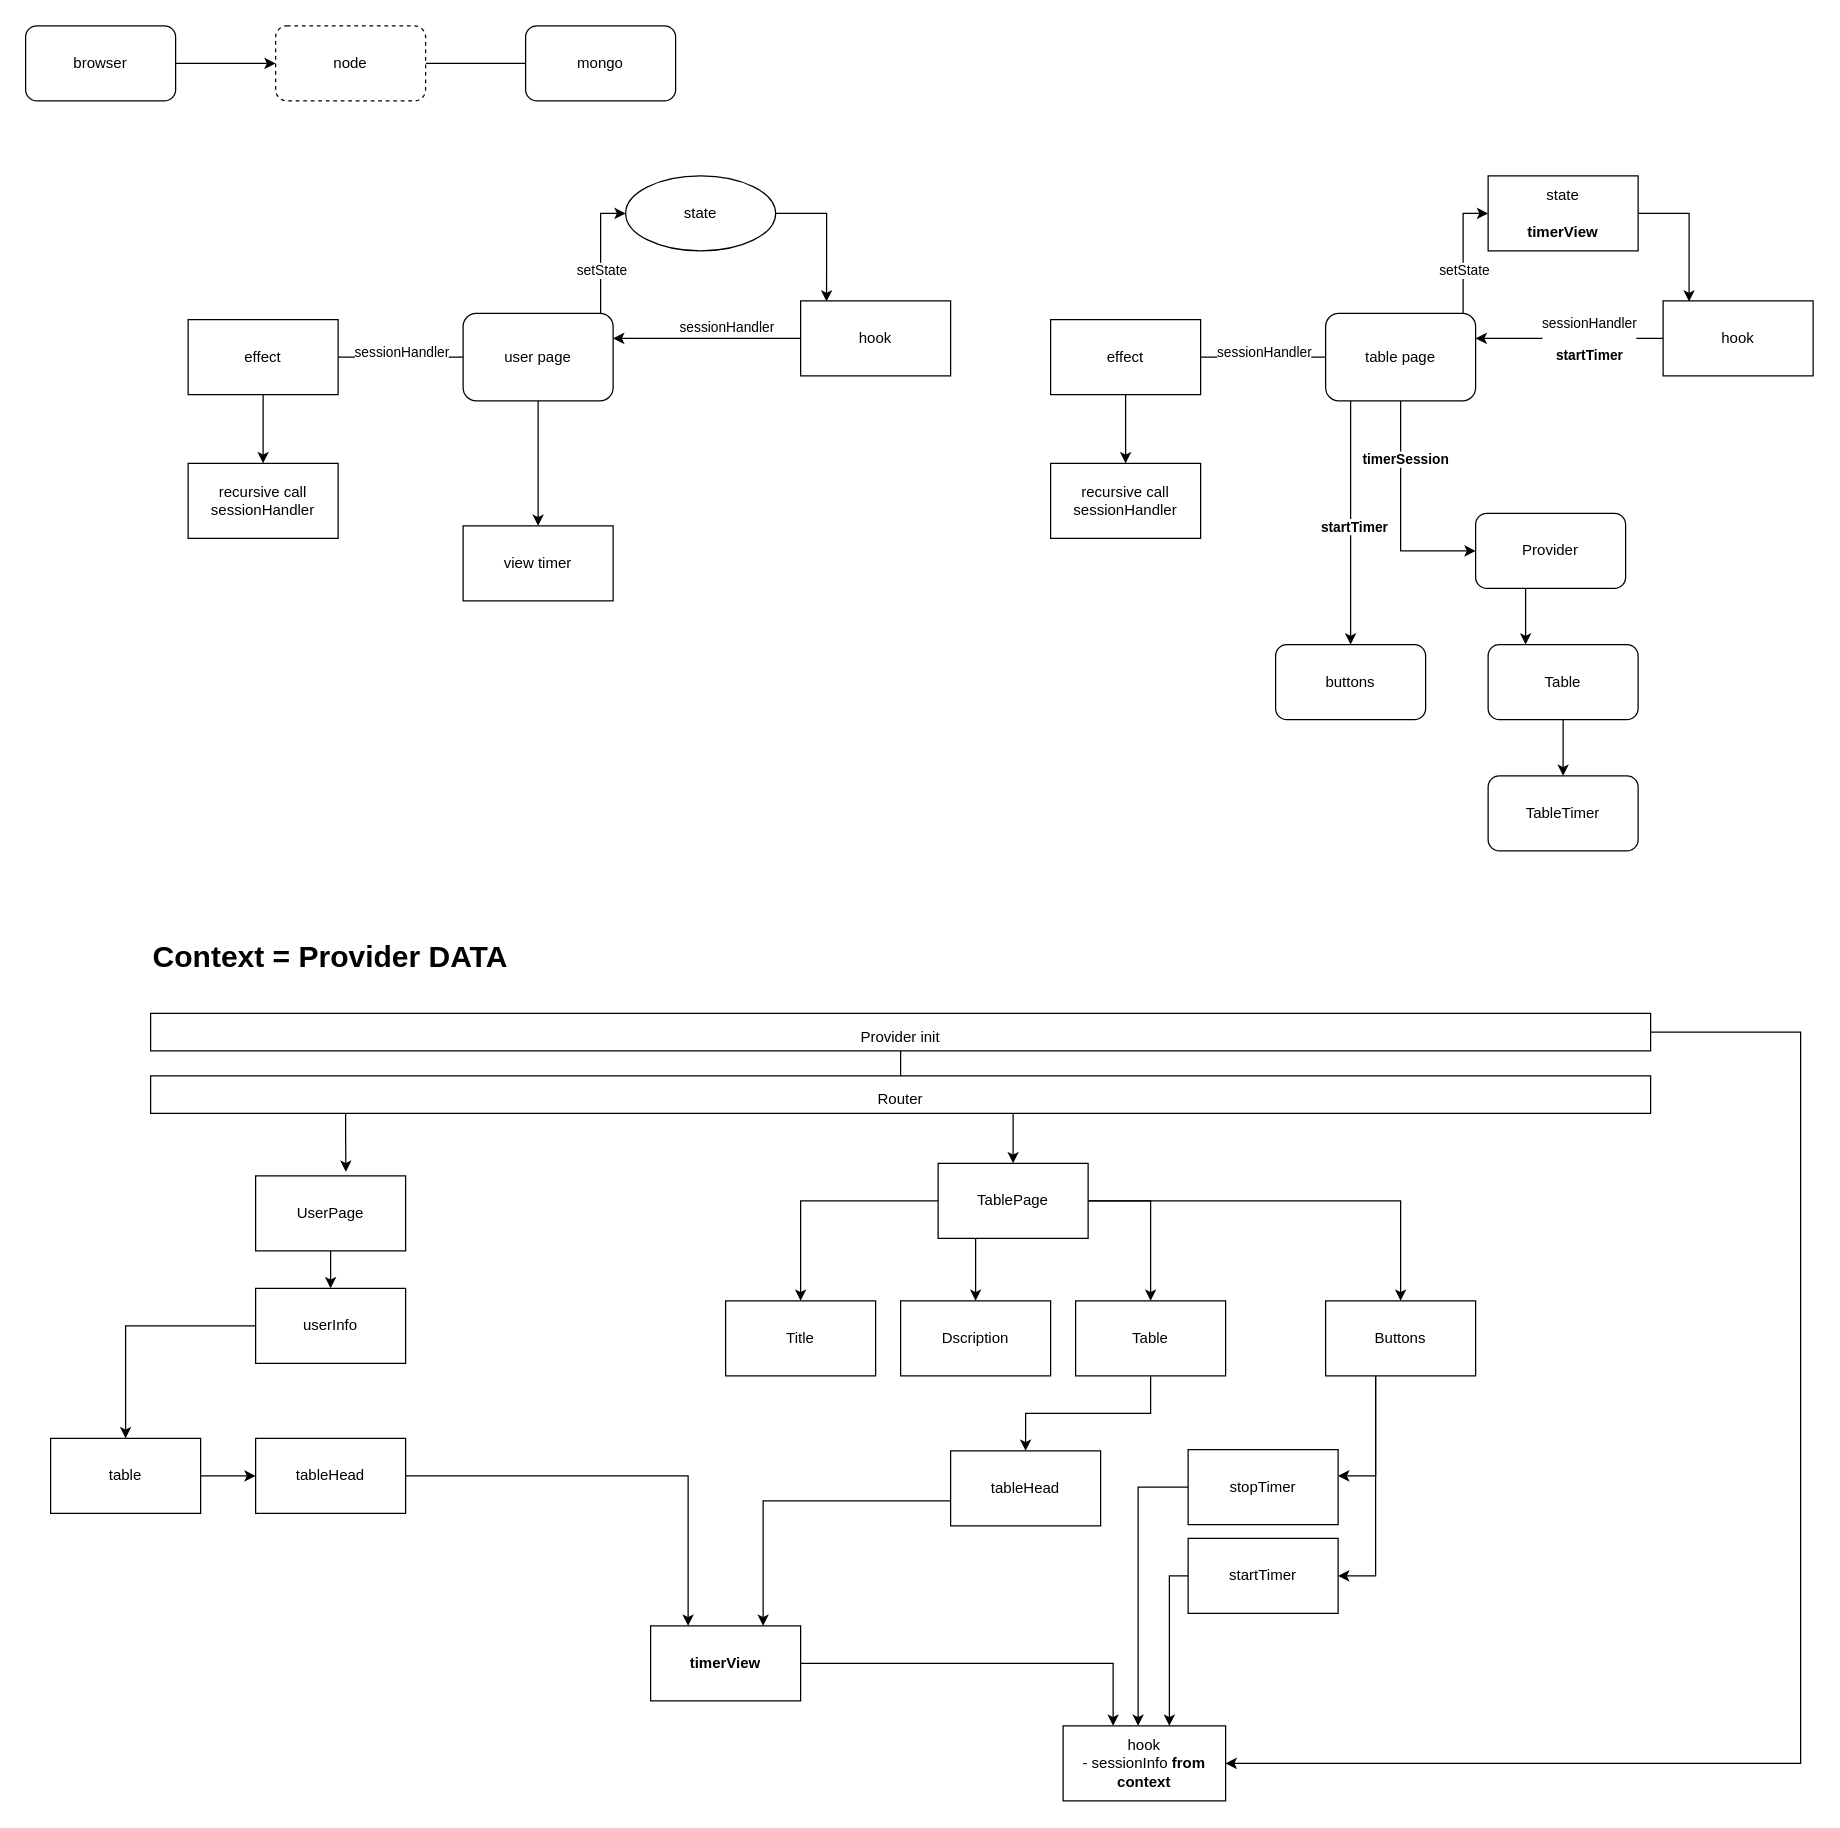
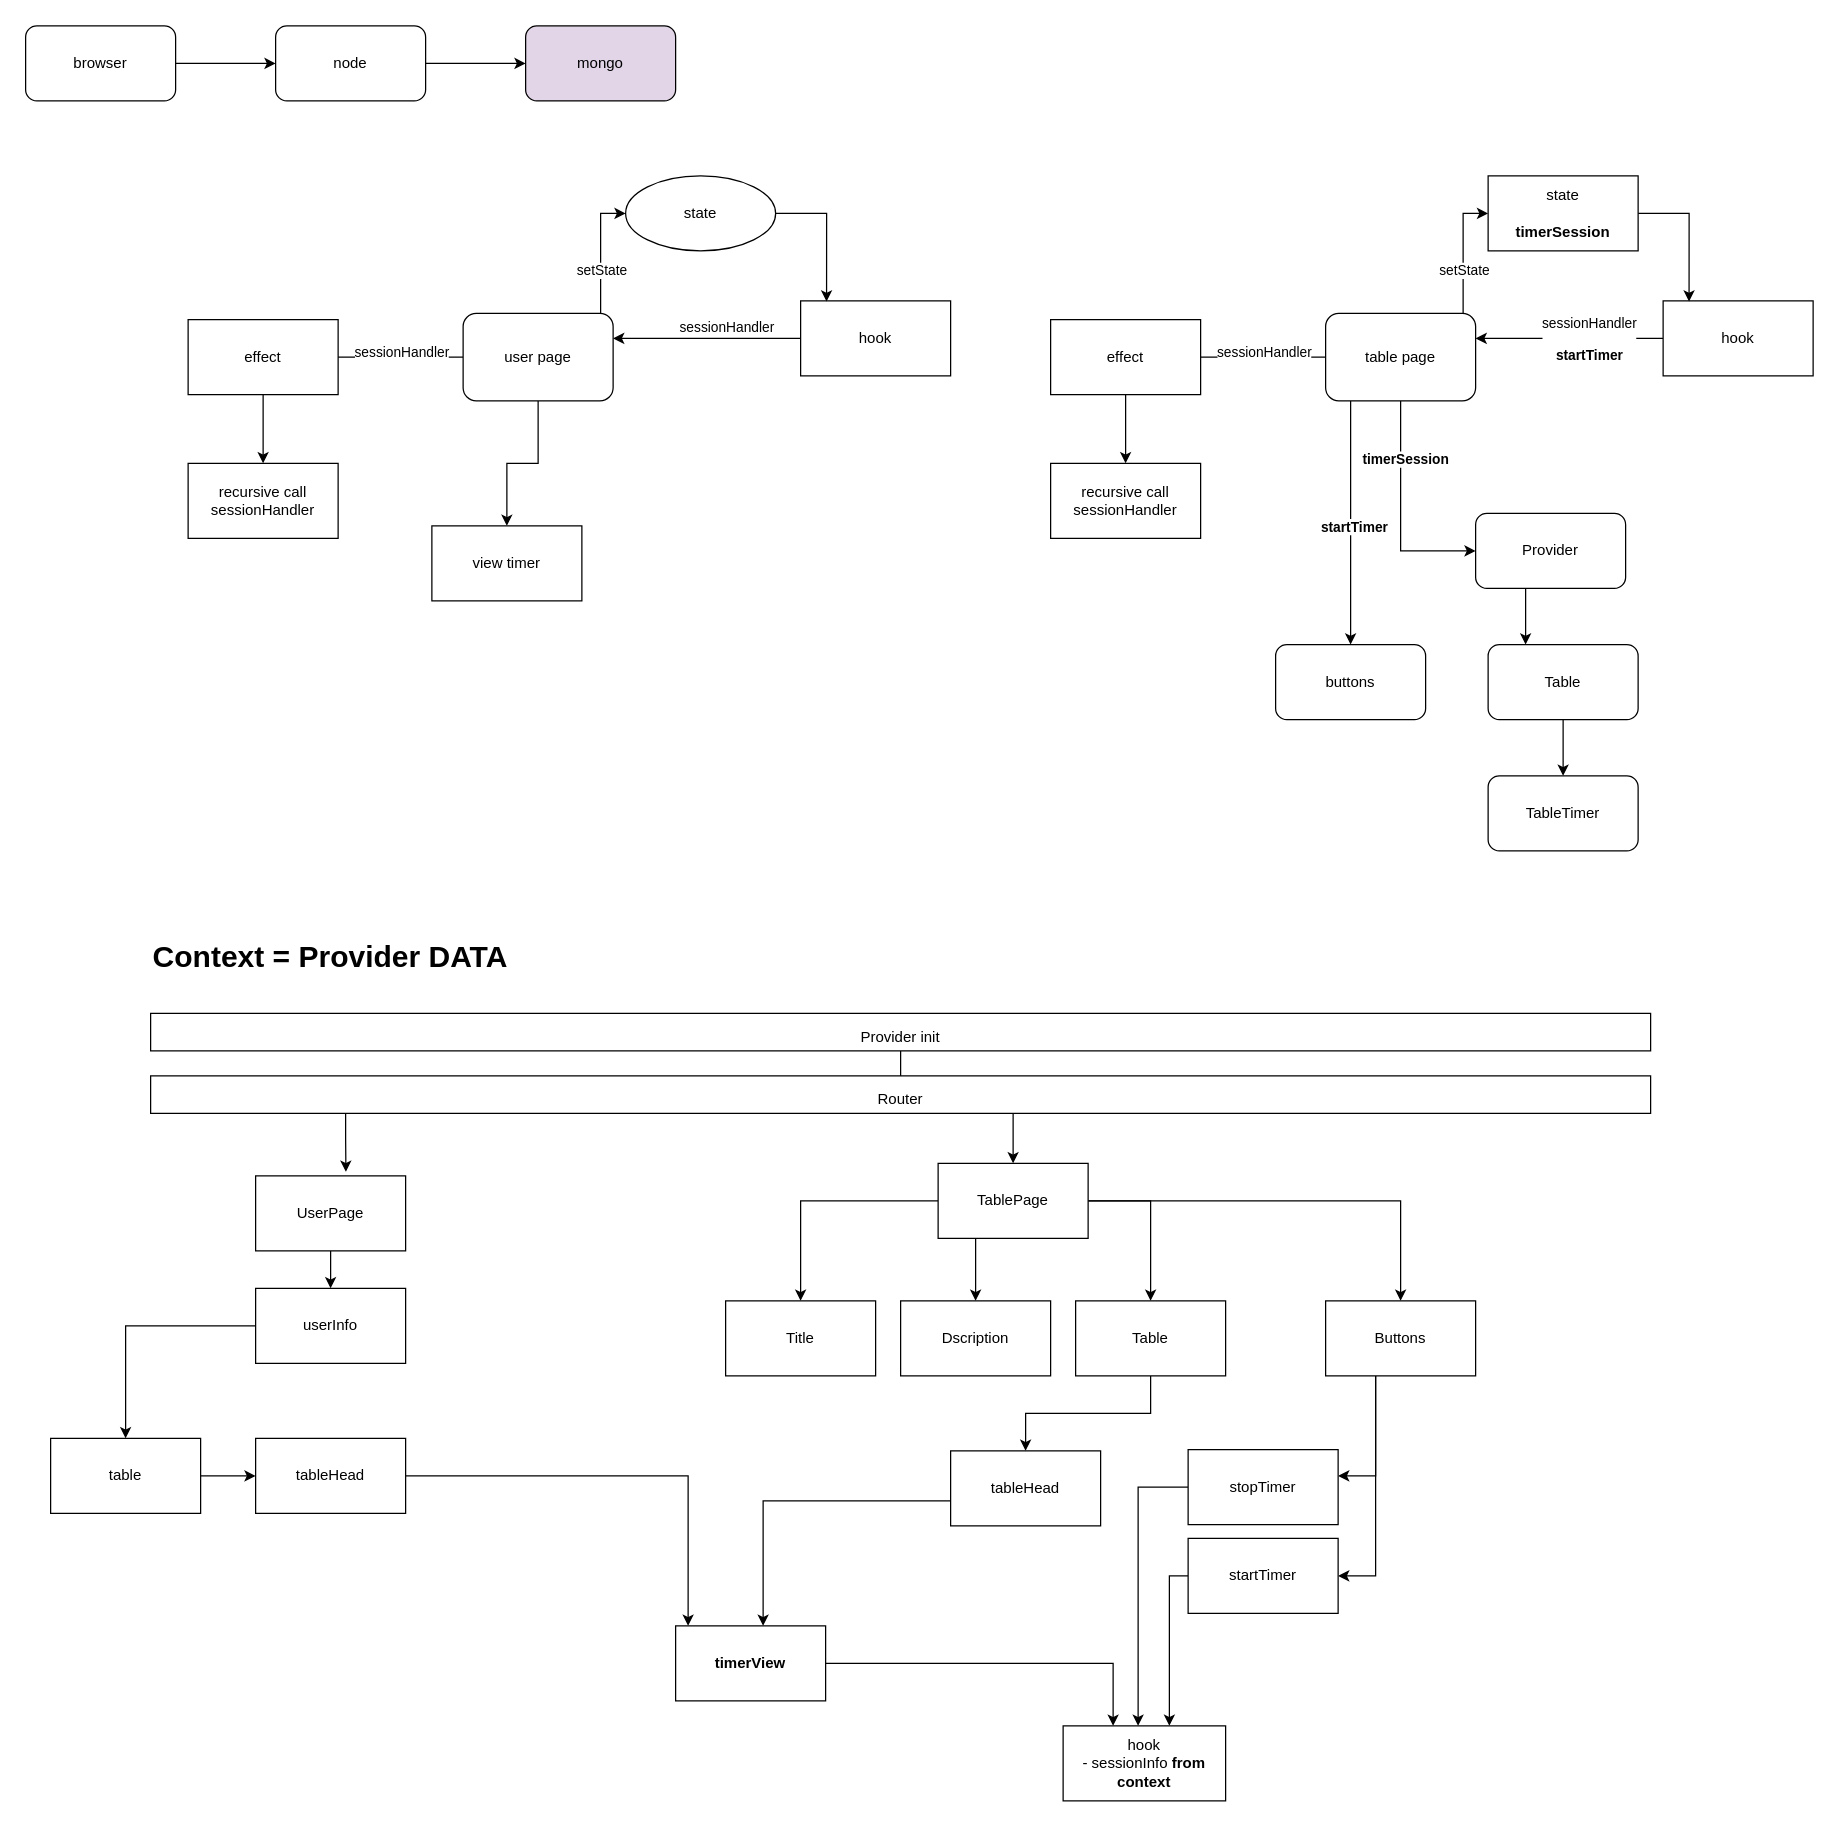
(351, 63) -> (351, 63)
(519, 63) -> (516, 63)
(601, 63) -> (601, 63)
(1563, 213) -> (1563, 213)
(538, 563) -> (507, 563)
(1801, 1606) -> none
(726, 1663) -> (751, 1663)
